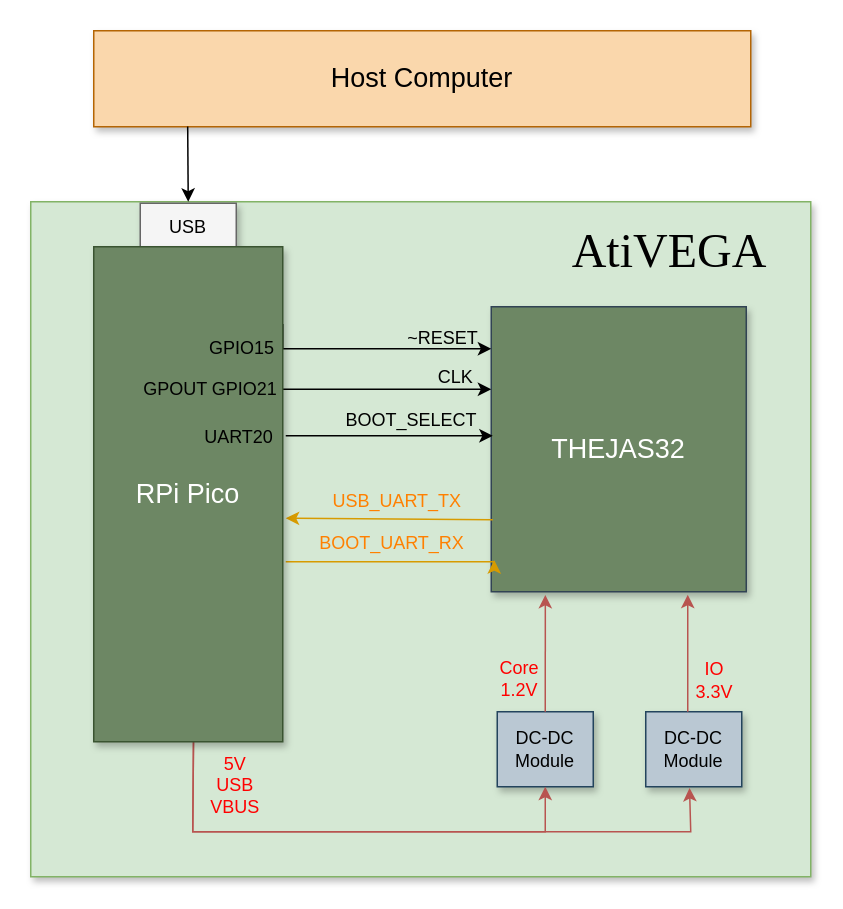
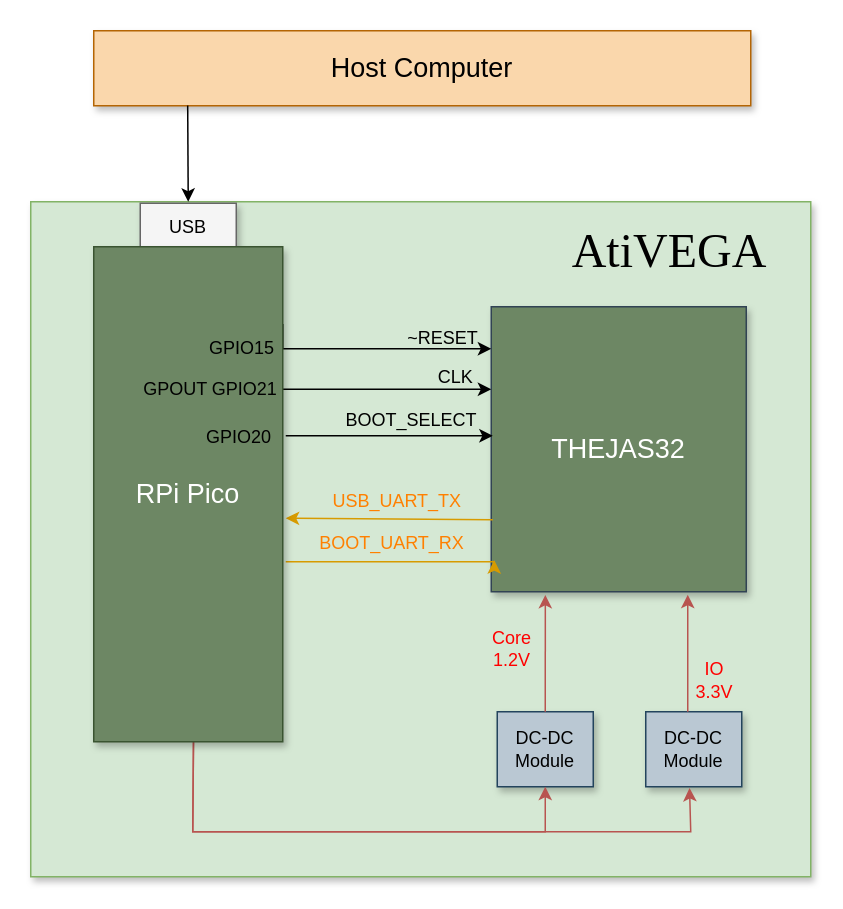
(422, 79) -> (422, 68)
(239, 437) -> (239, 437)
(520, 679) -> (512, 649)
(236, 785) -> none
